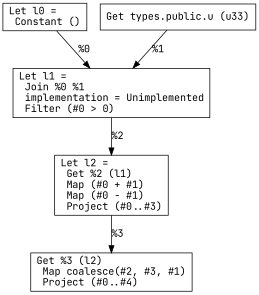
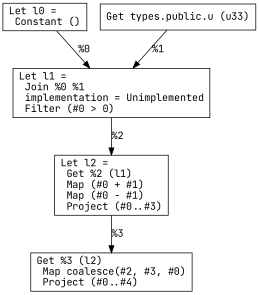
(111, 272) -> (111, 272)
